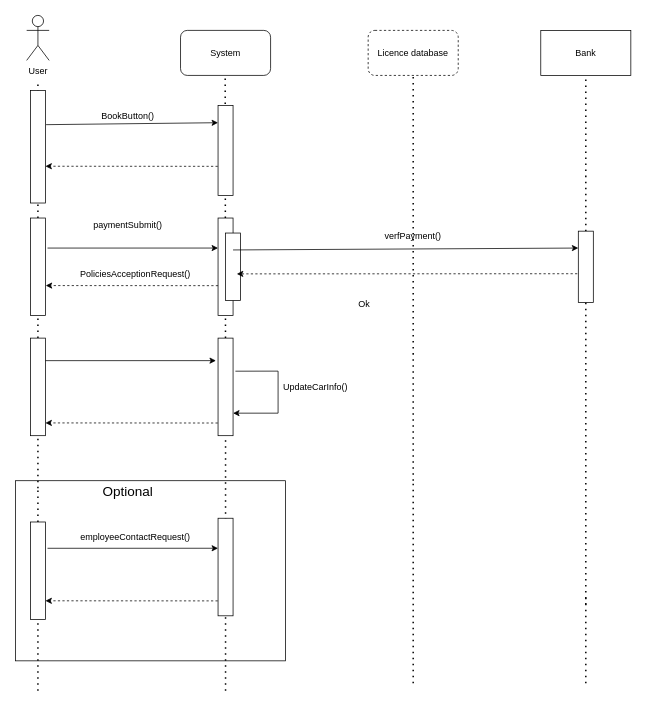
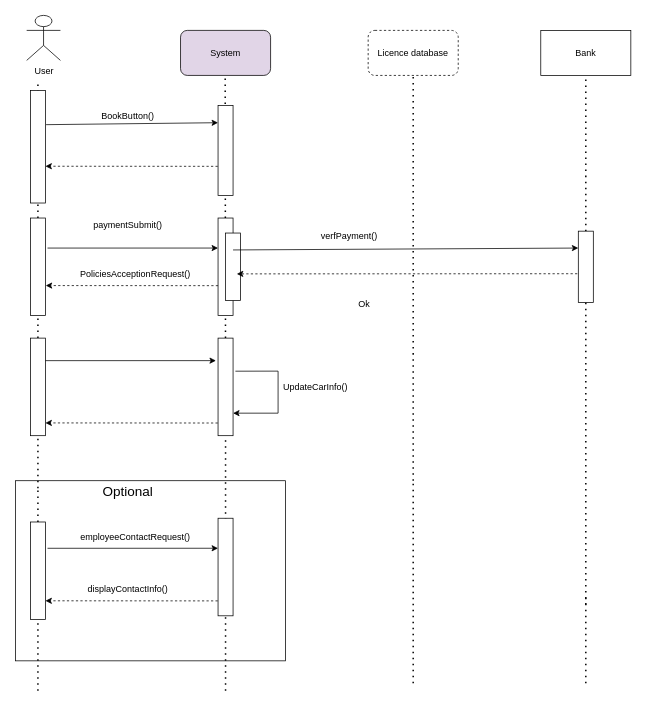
(38, 38) -> (44, 38)
(225, 53) -> (225, 53)
(413, 237) -> (349, 237)
none -> (128, 589)
